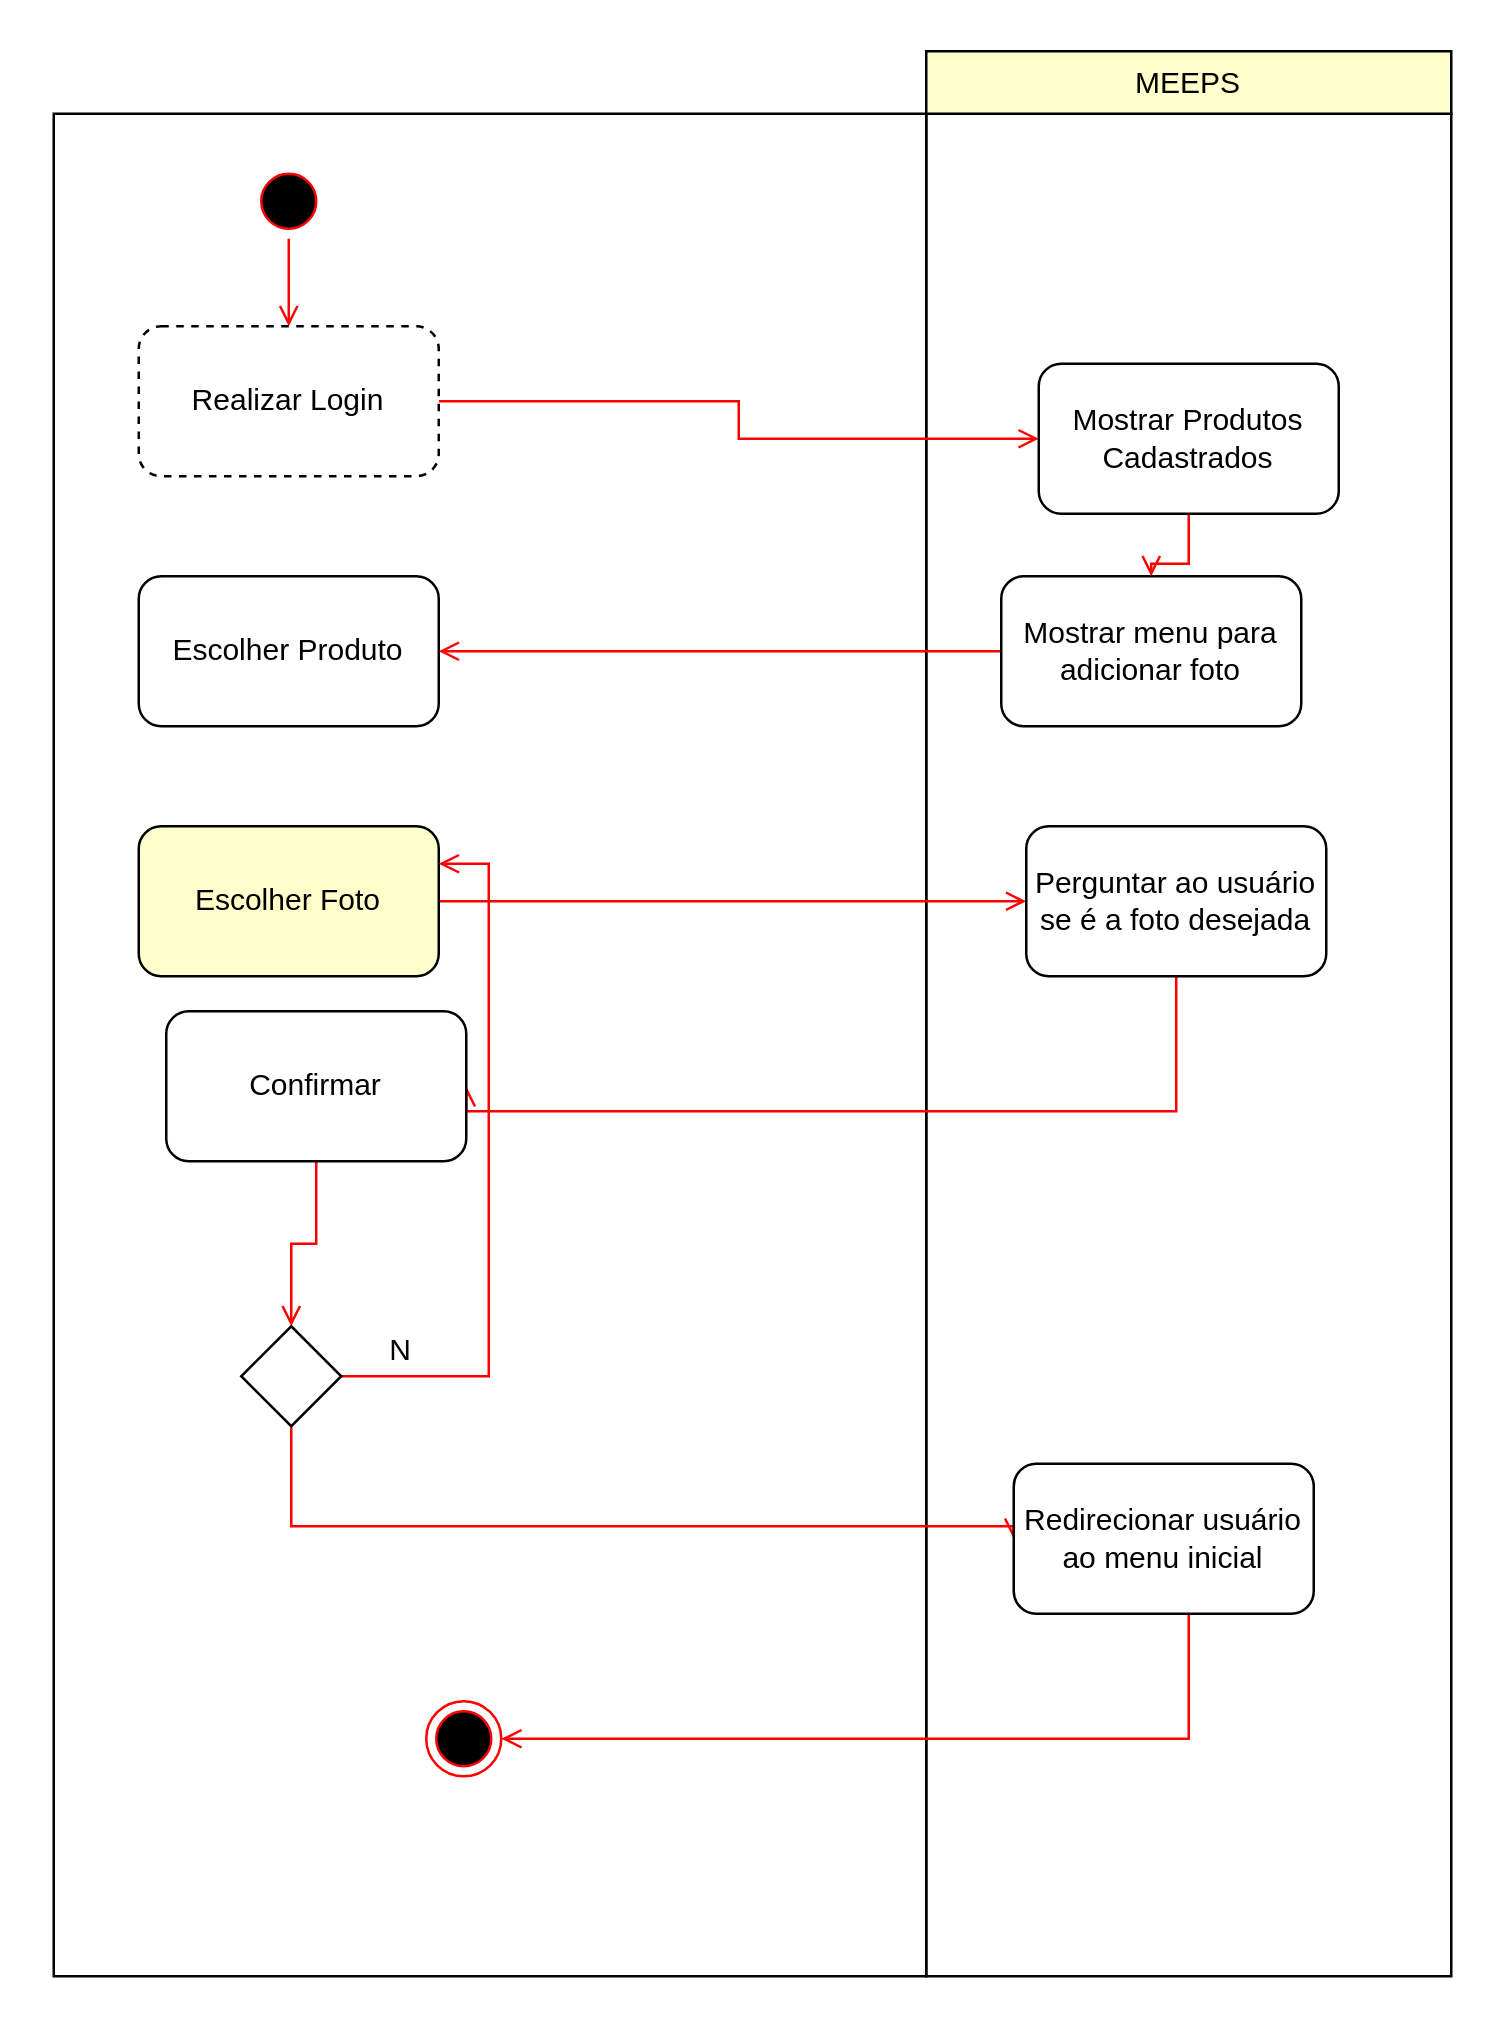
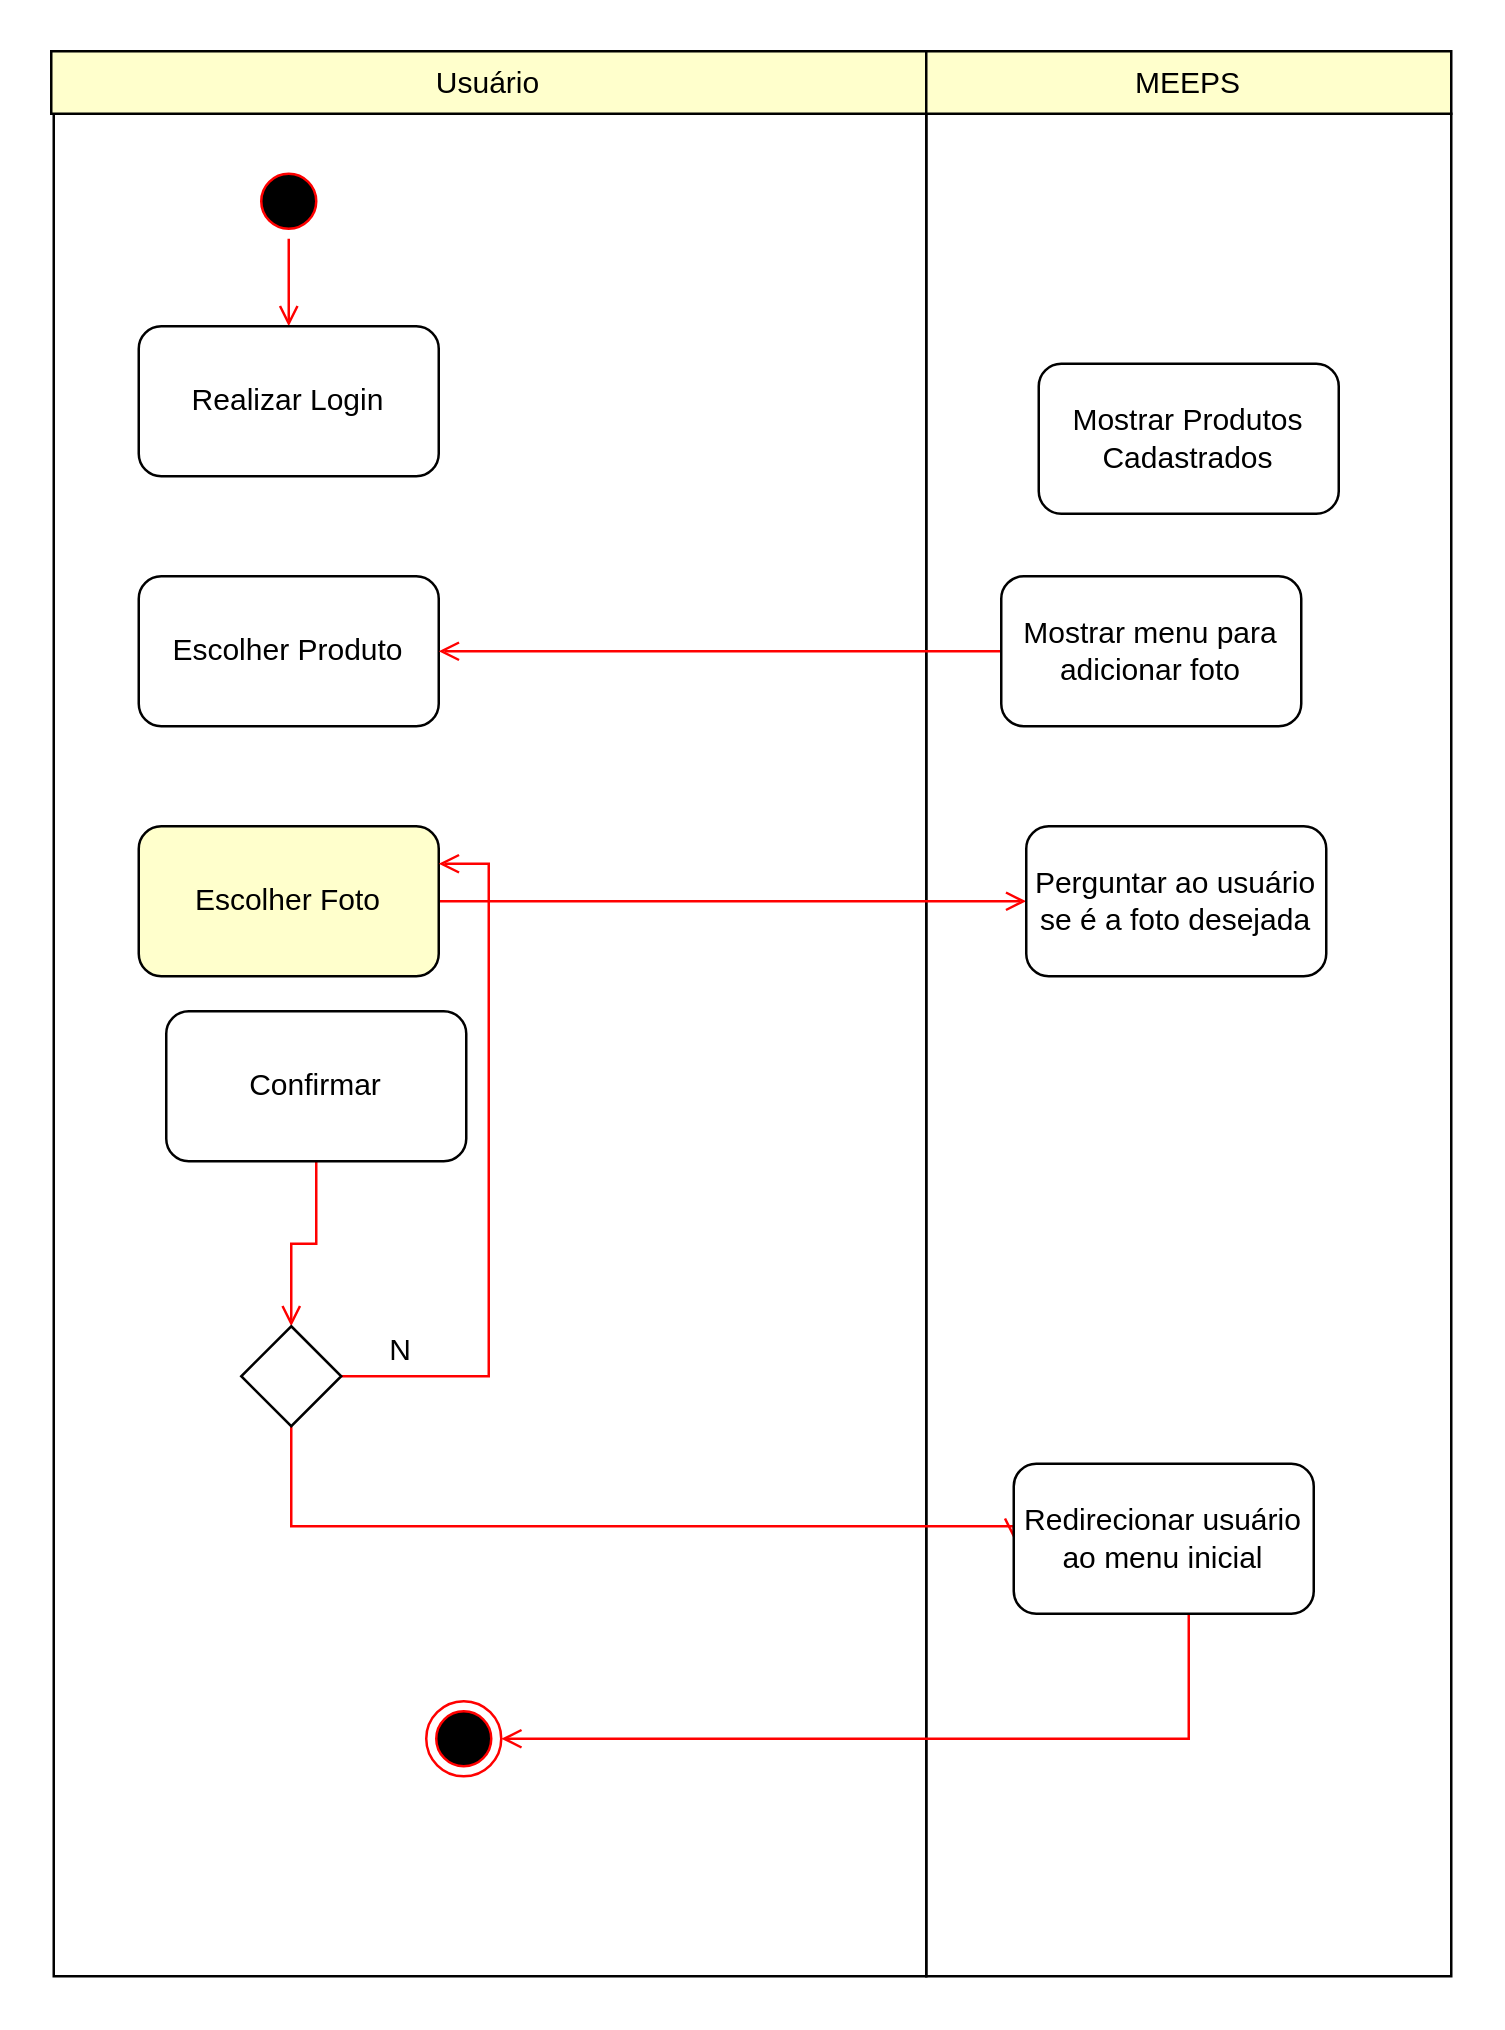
none -> (489, 83)
(289, 401) -> (289, 401)
(739, 416) -> none
(1189, 560) -> none
(902, 1111) -> none
